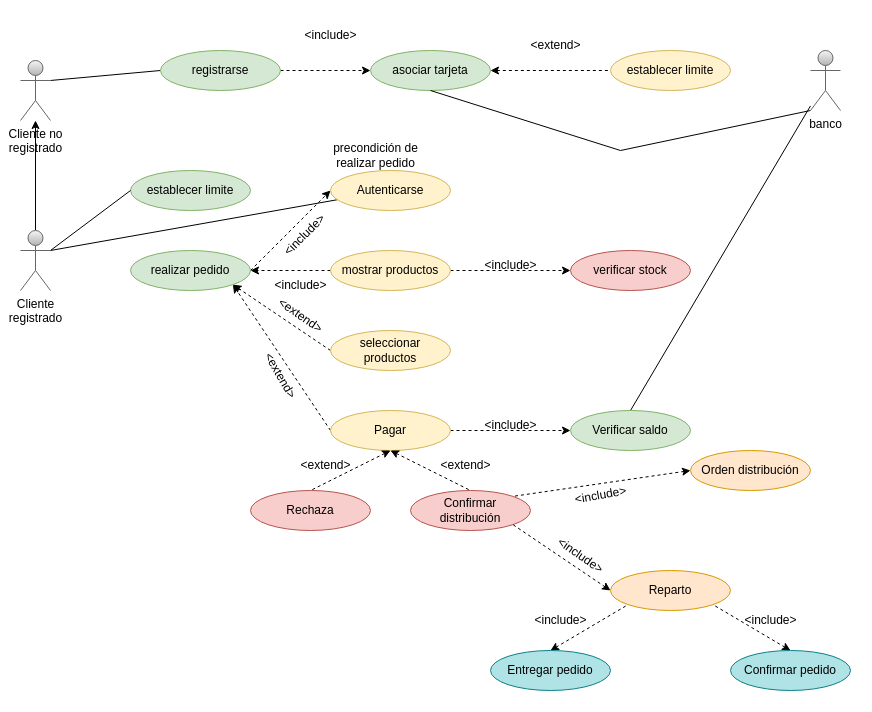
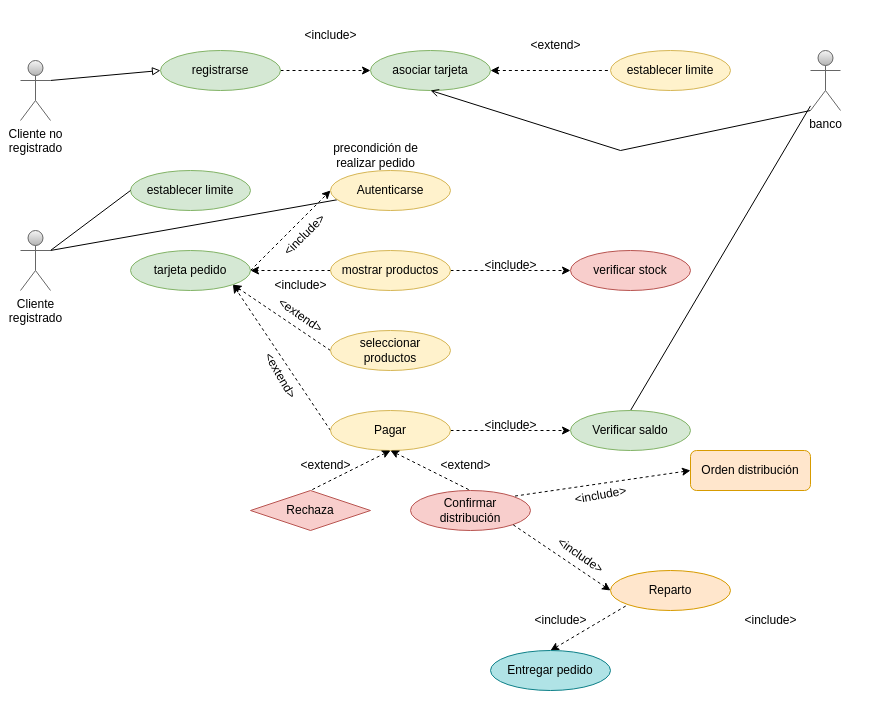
(154, 71) -> (151, 71)
(435, 92) -> (435, 92)
(36, 179) -> none
(191, 271) -> (191, 271)
(751, 471) -> (751, 471)
(311, 511) -> (311, 511)
(749, 626) -> none
(791, 671) -> none
